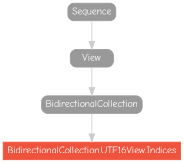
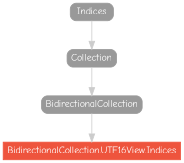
(92, 12) -> (92, 12)
(92, 58) -> (92, 58)
